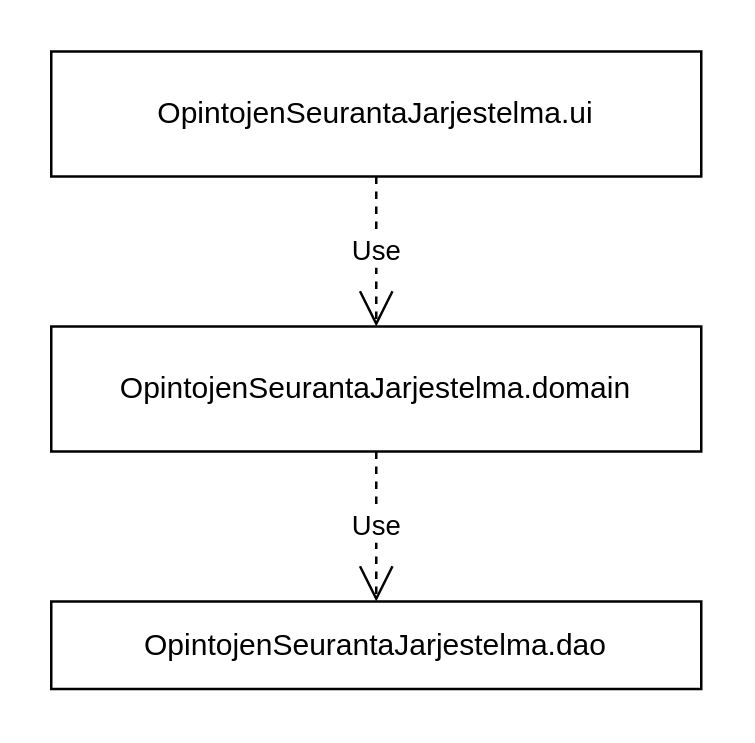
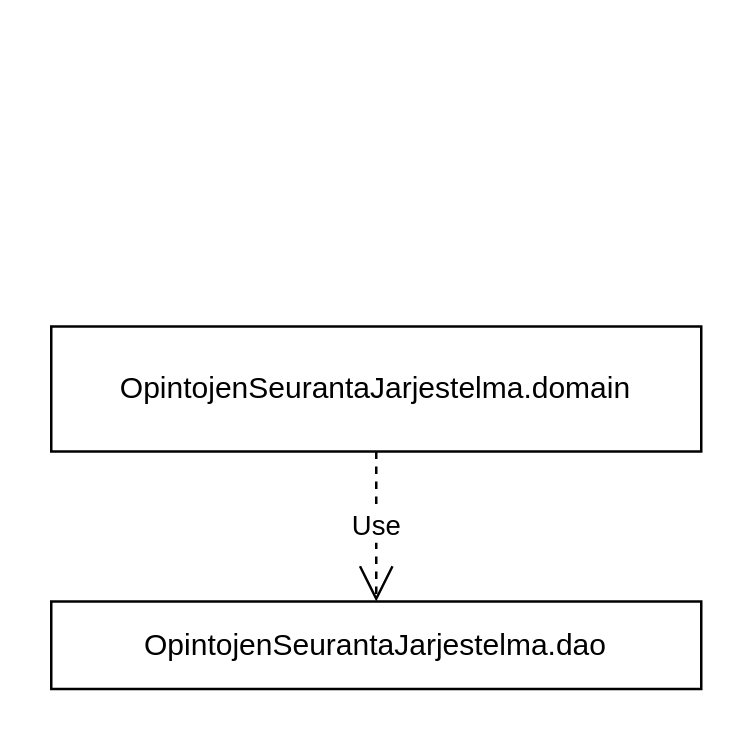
(376, 114) -> none
(376, 282) -> none
